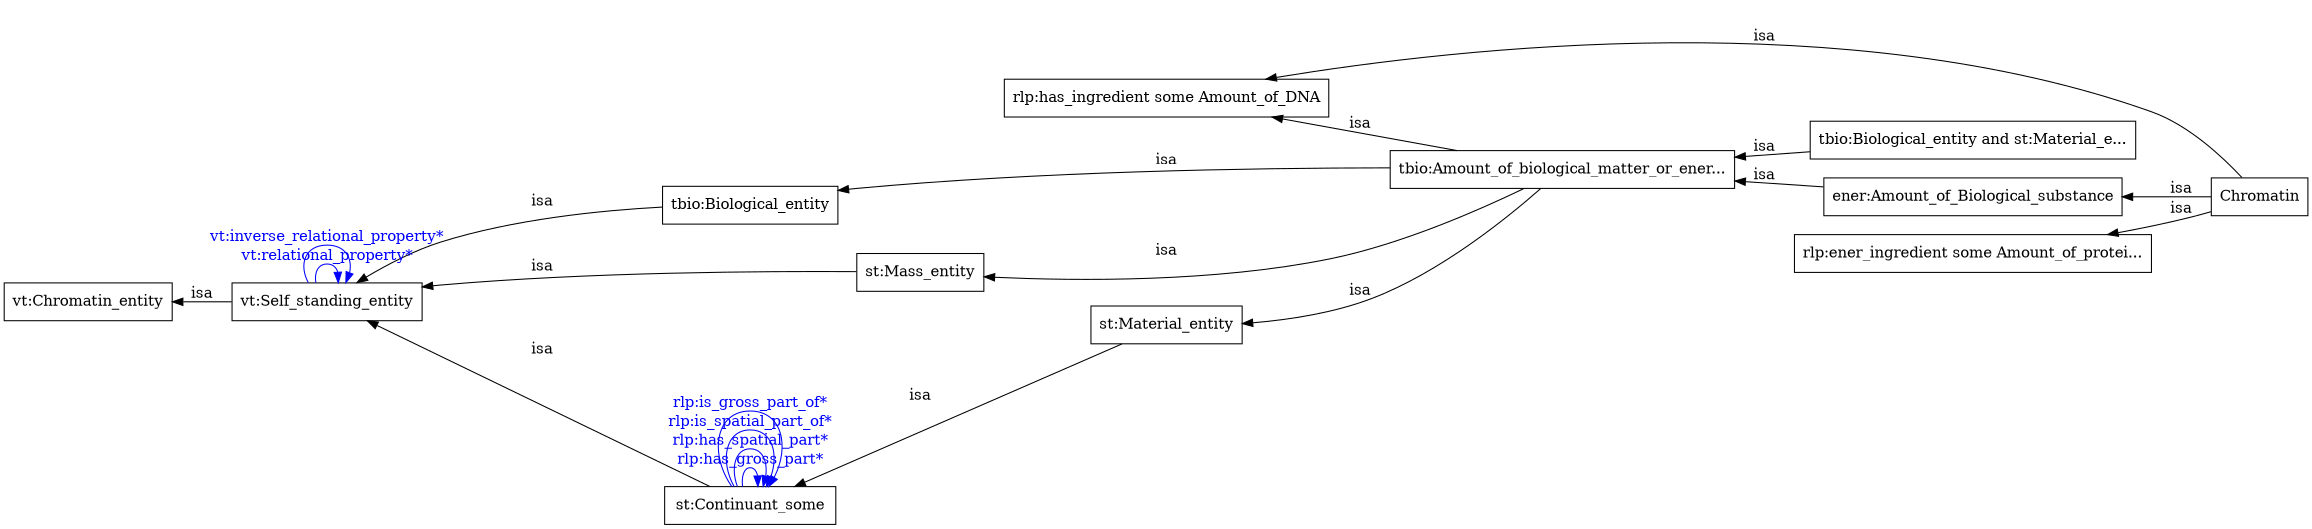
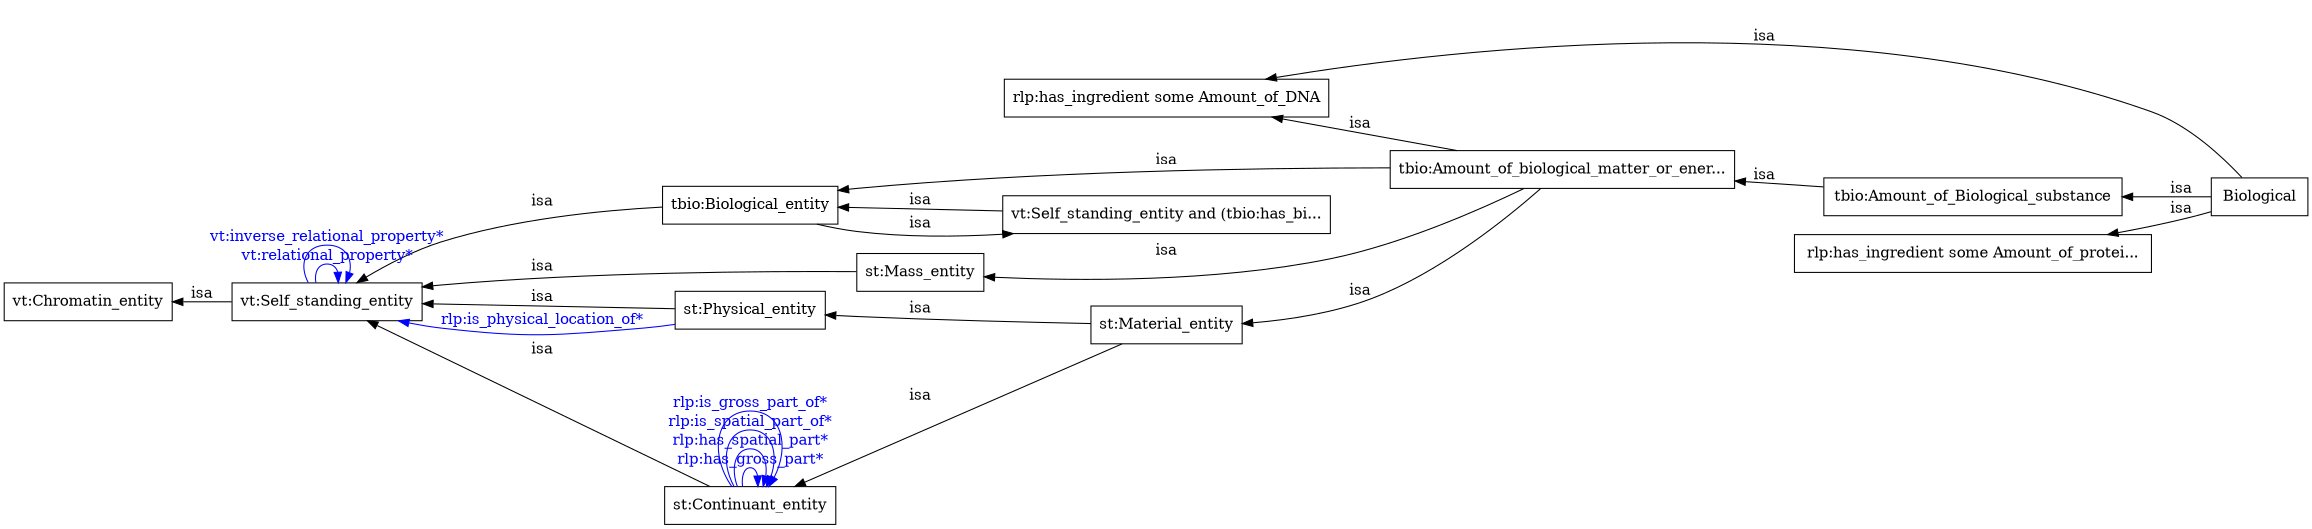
(1973, 140) -> none
(1973, 197) -> (1973, 197)
(2260, 197) -> (2260, 197)
none -> (1167, 215)
(1973, 254) -> (1973, 254)
none -> (750, 310)
(750, 506) -> (750, 506)
